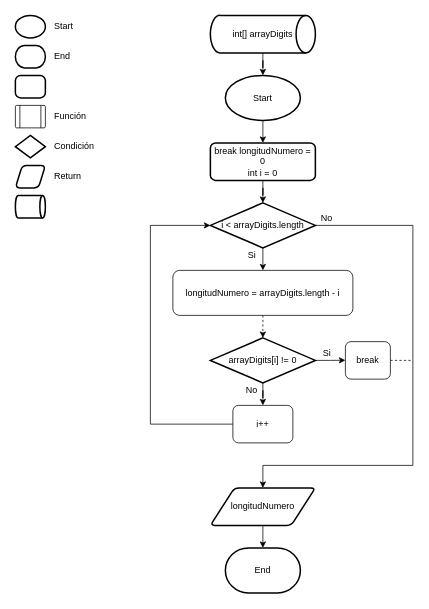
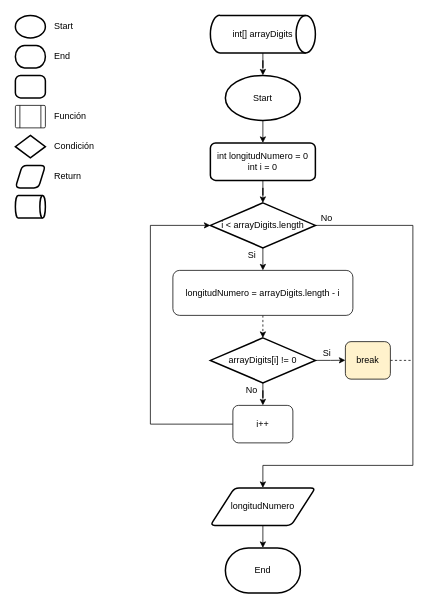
(263, 162) -> (263, 162)
(368, 360) -> (368, 360)
